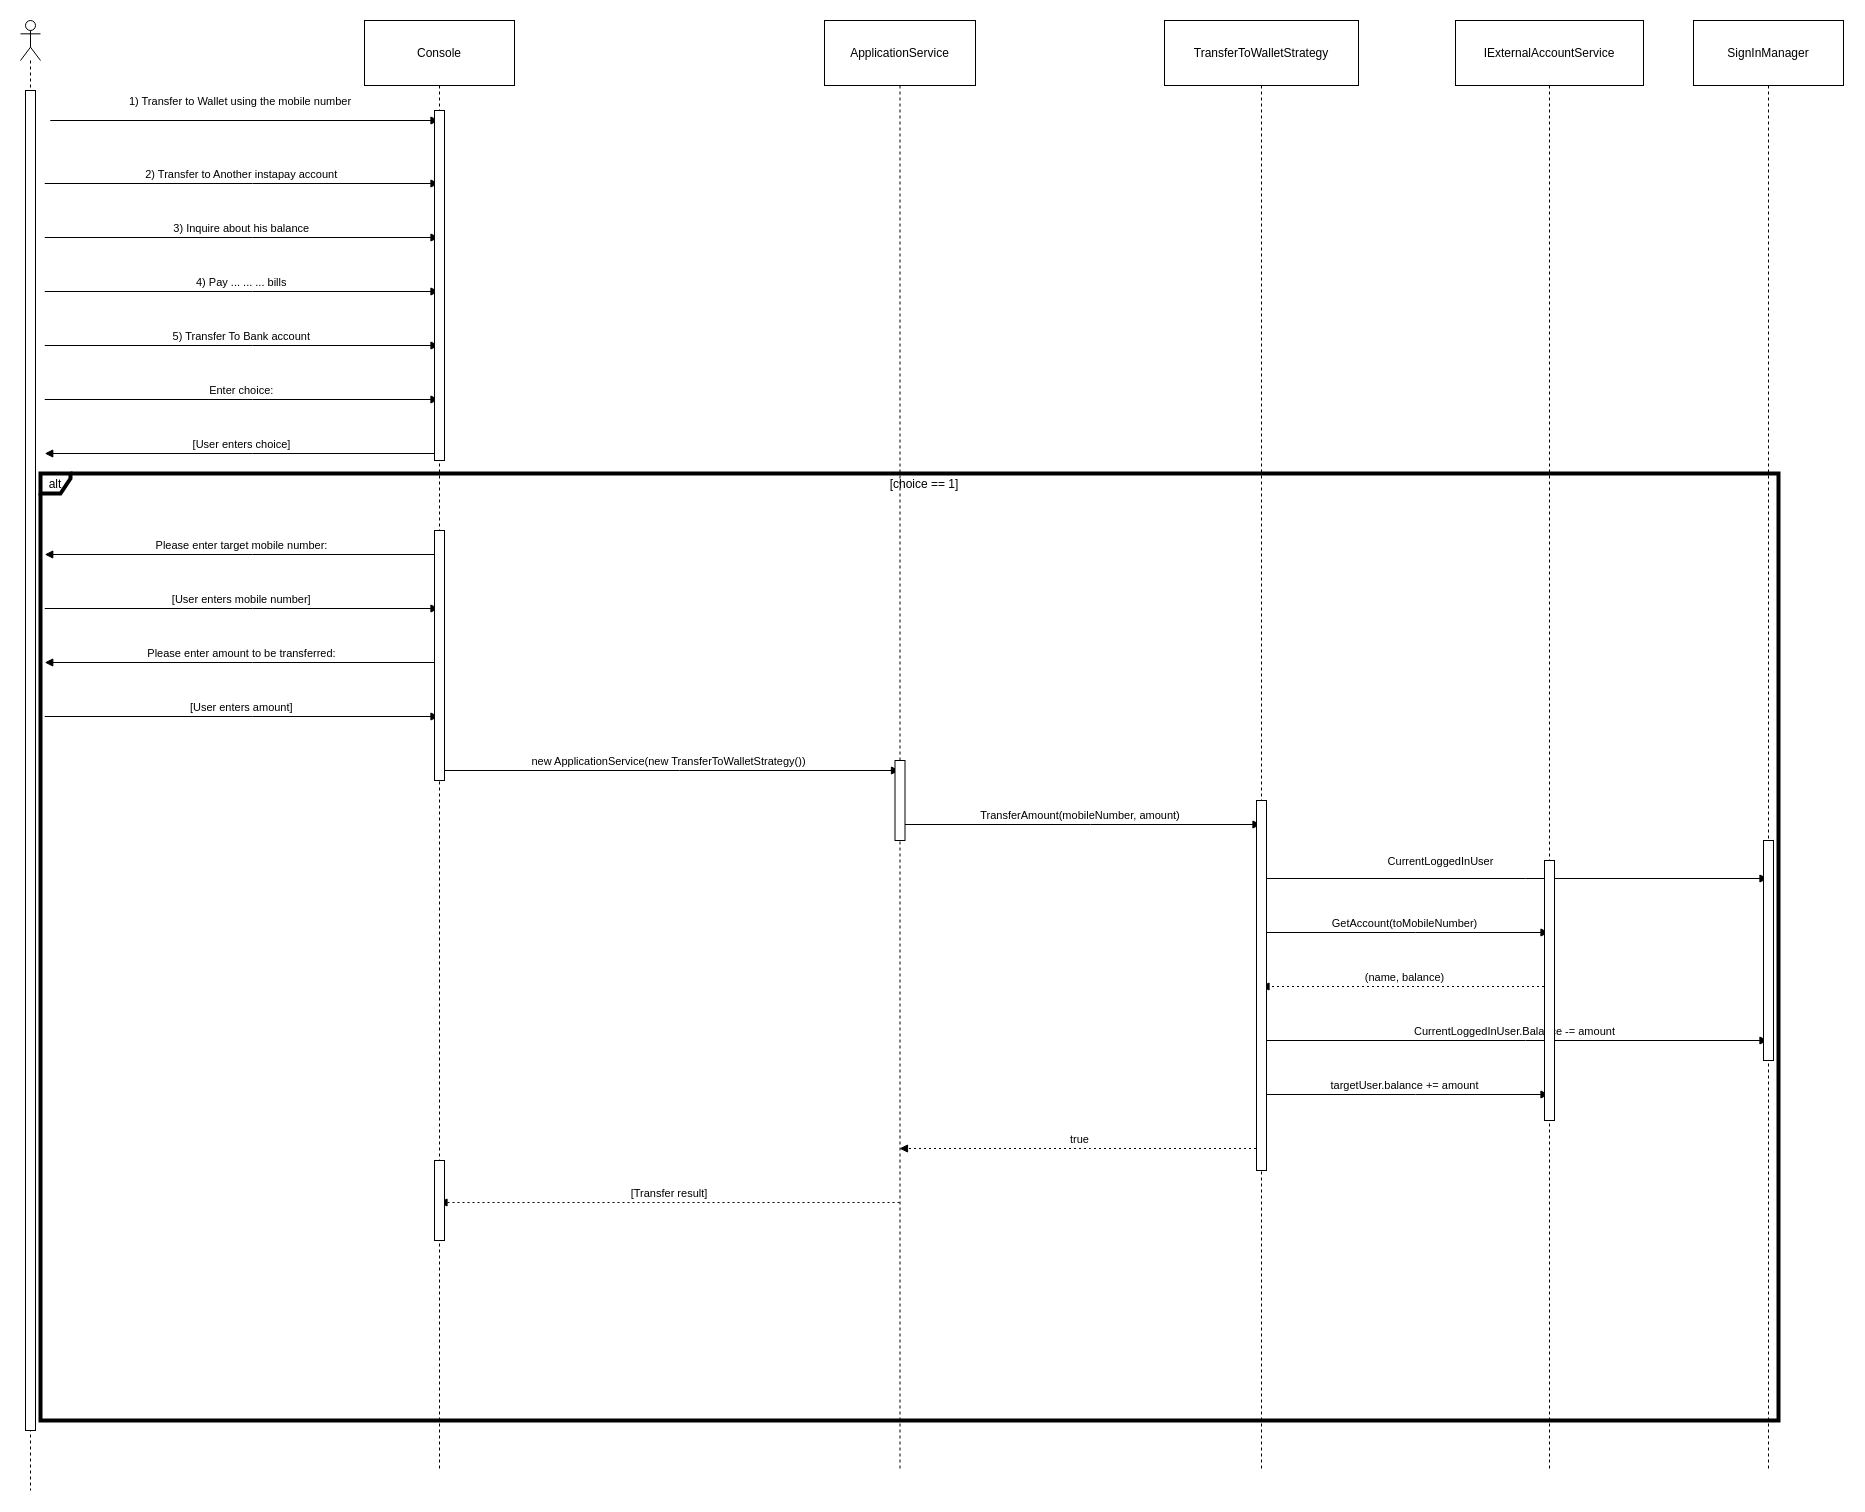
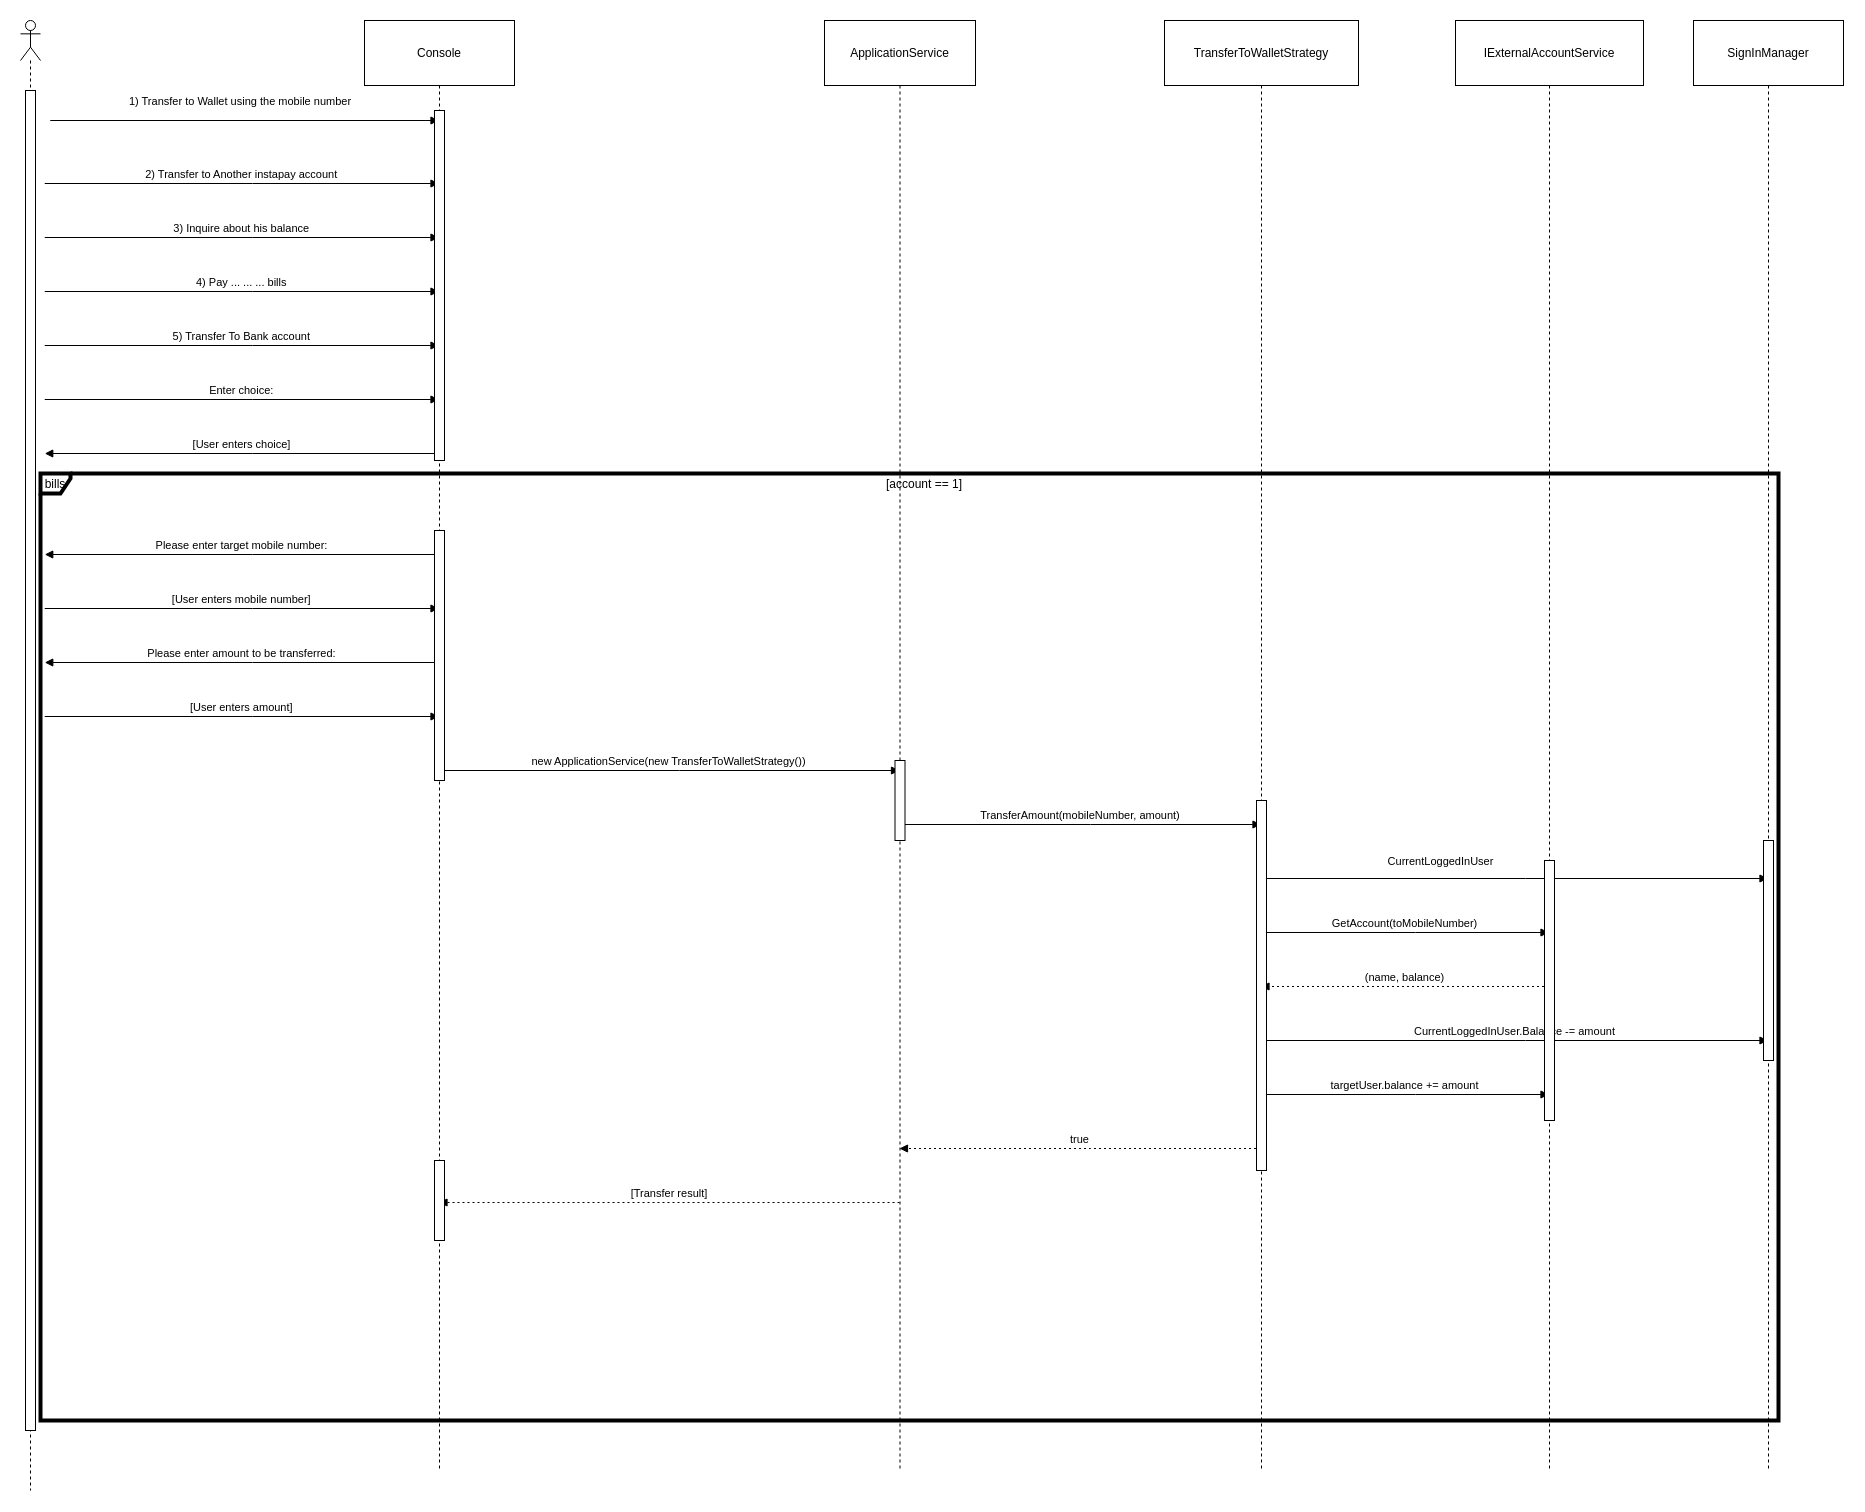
(55, 484) -> (55, 484)
(925, 485) -> (925, 485)
